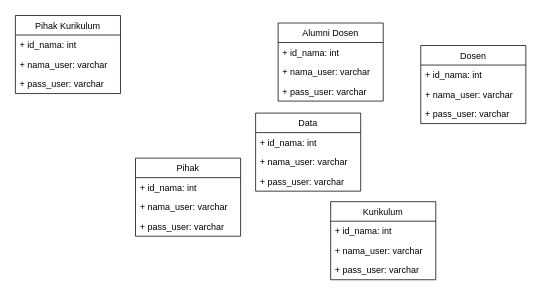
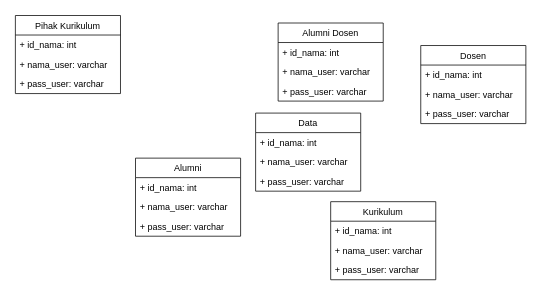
(188, 168) -> (188, 168)
